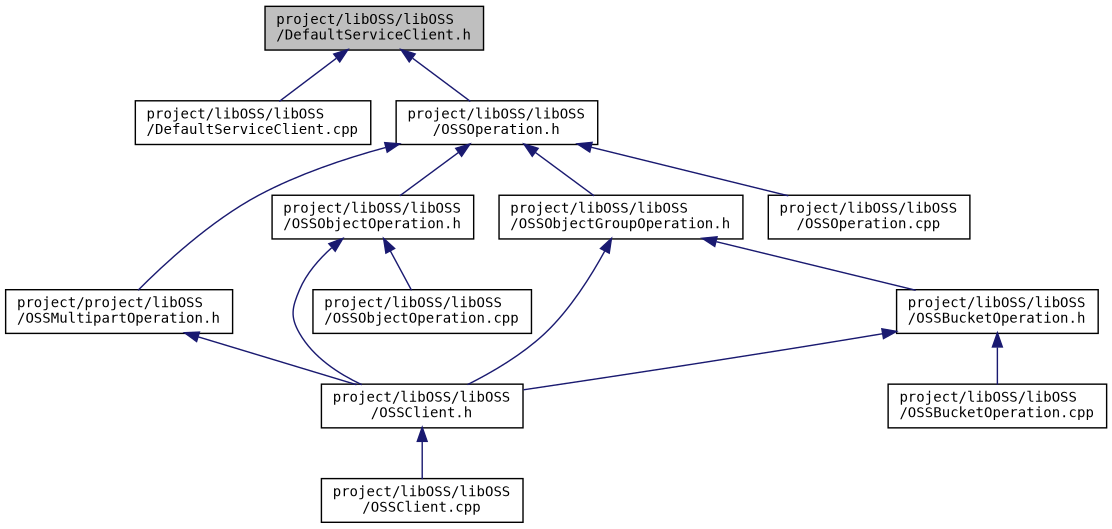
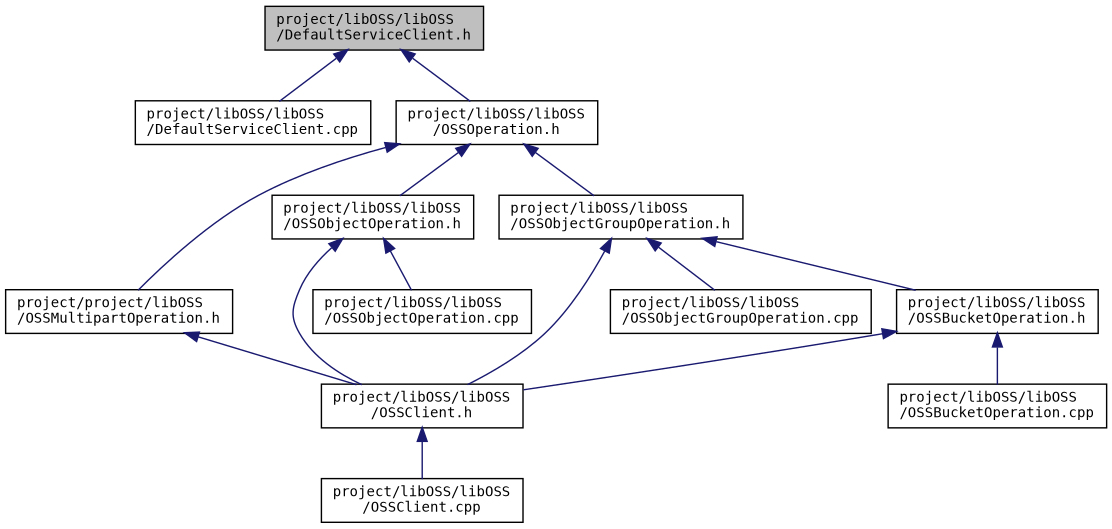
(869, 217) -> none
none -> (741, 312)
